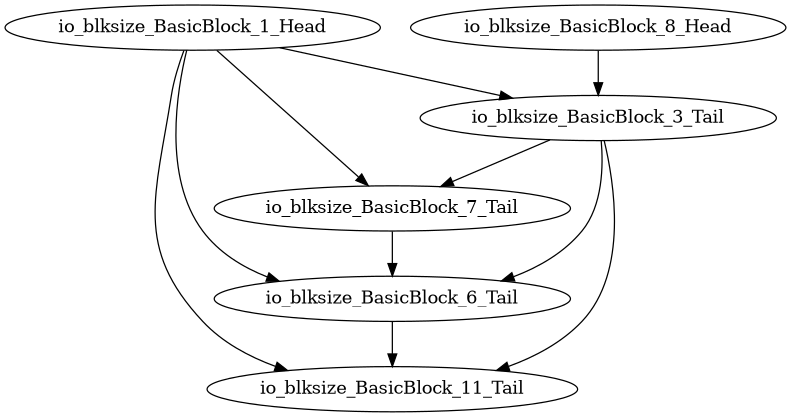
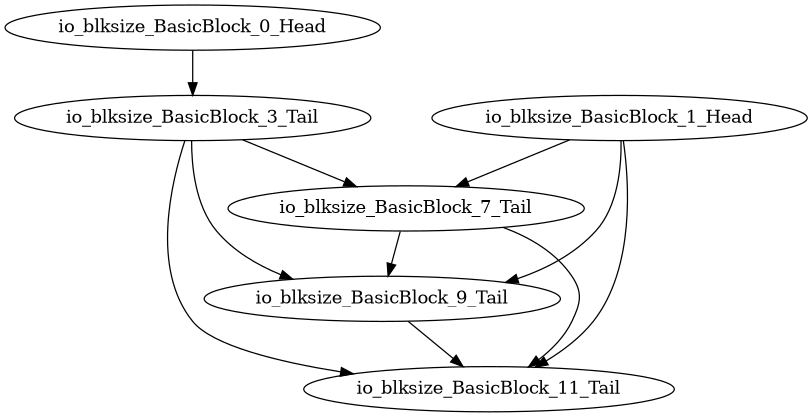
(598, 28) -> (193, 28)
(390, 72) -> none
none -> (575, 282)
(392, 299) -> (382, 299)
